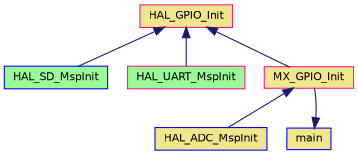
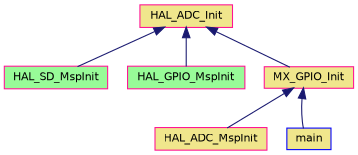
(186, 16) -> (186, 16)
(56, 78) -> (56, 78)
(186, 78) -> (186, 78)
(316, 103) -> (302, 114)
(211, 139) -> (211, 139)
